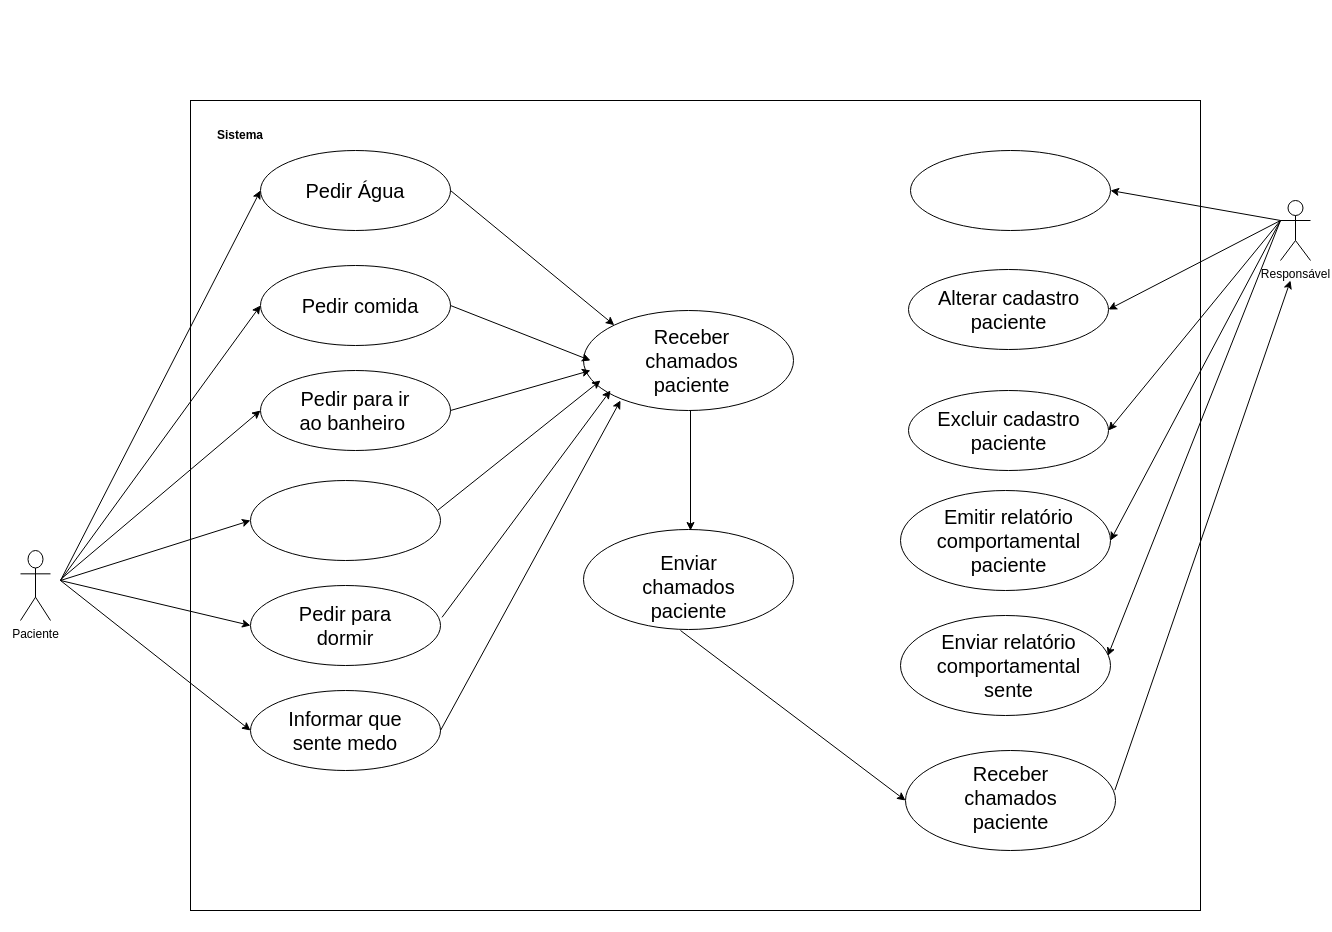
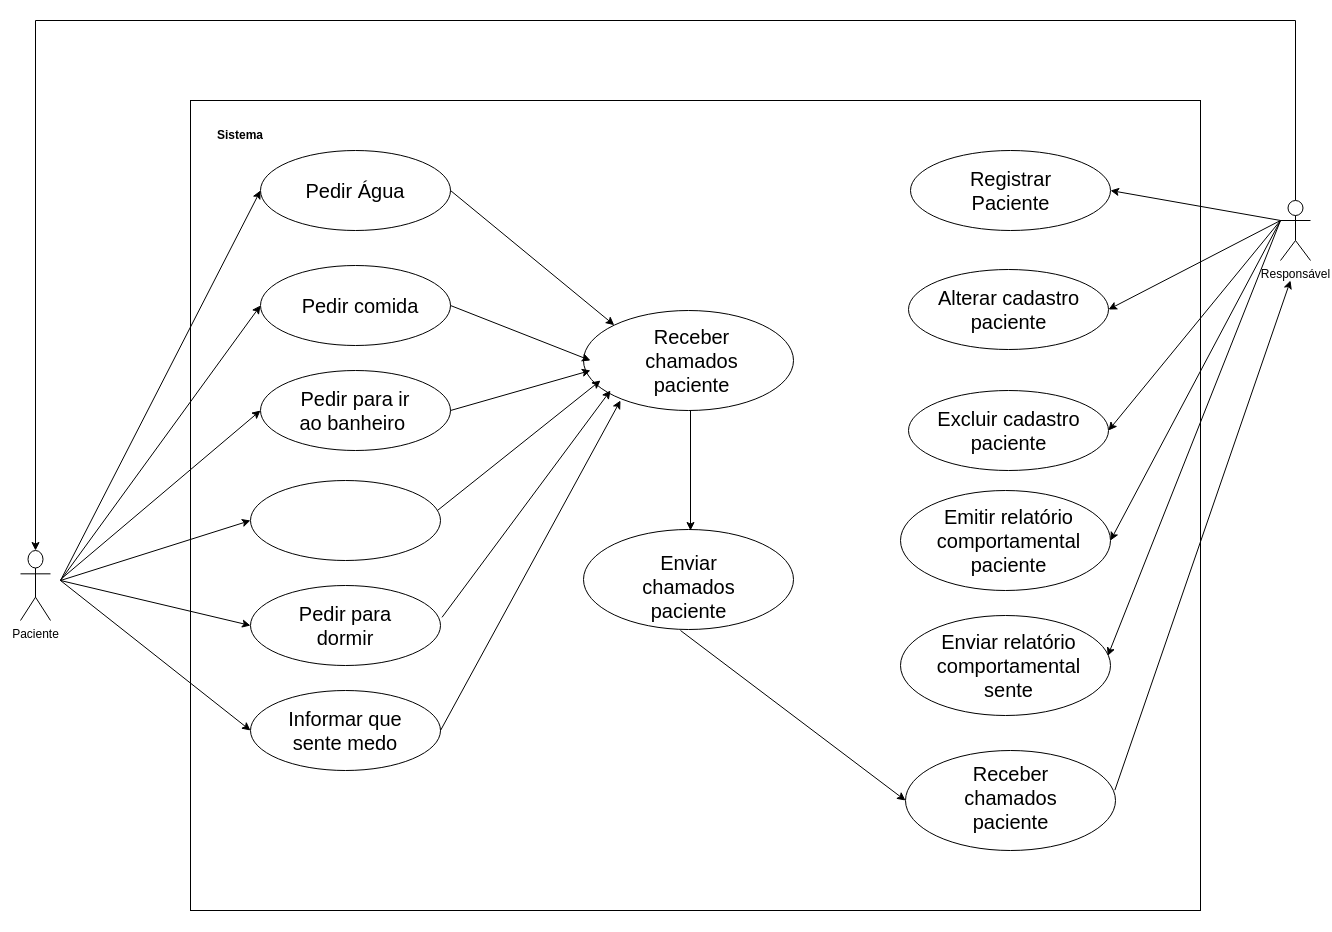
none -> (495, 21)
none -> (1011, 191)
